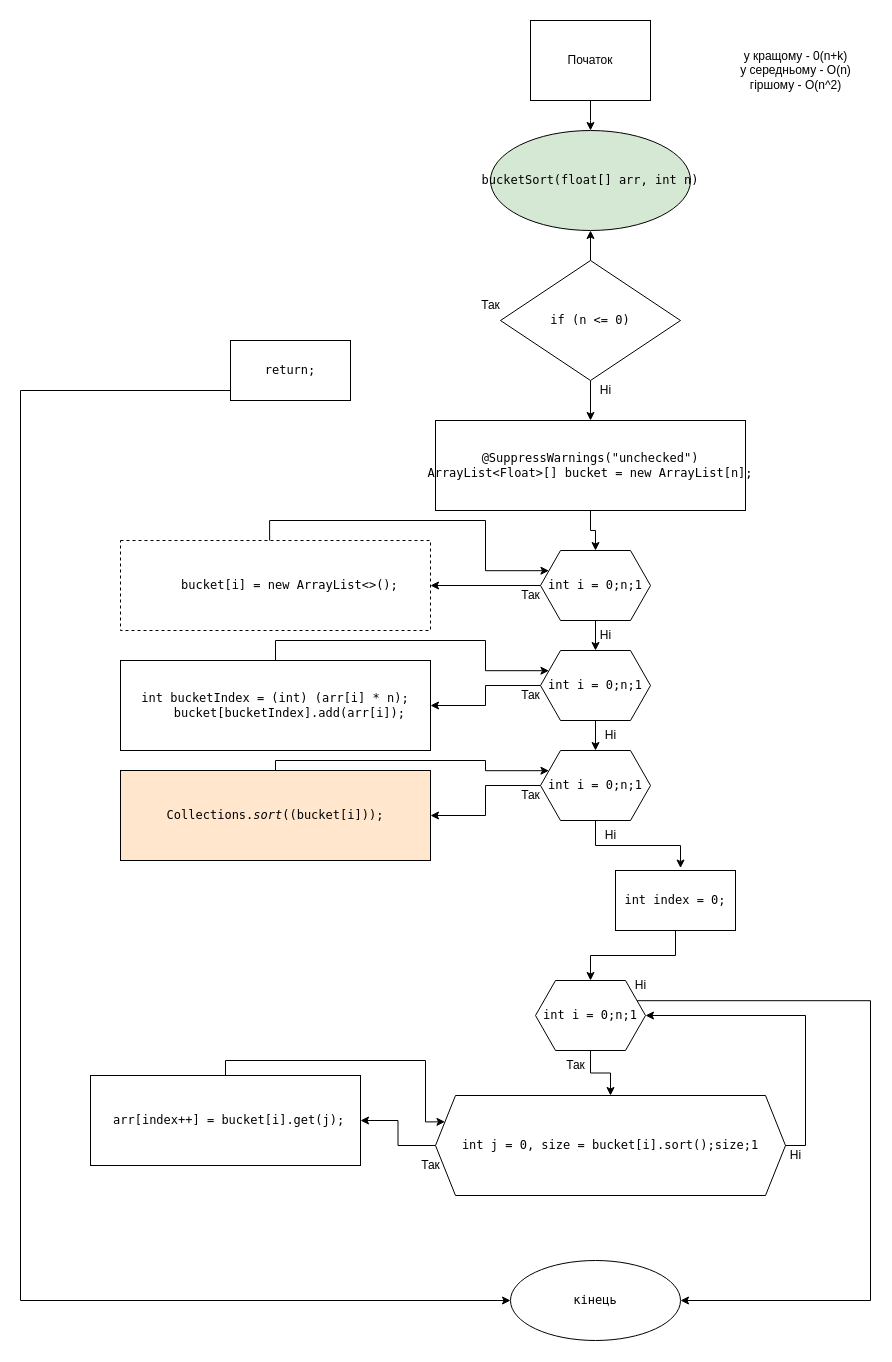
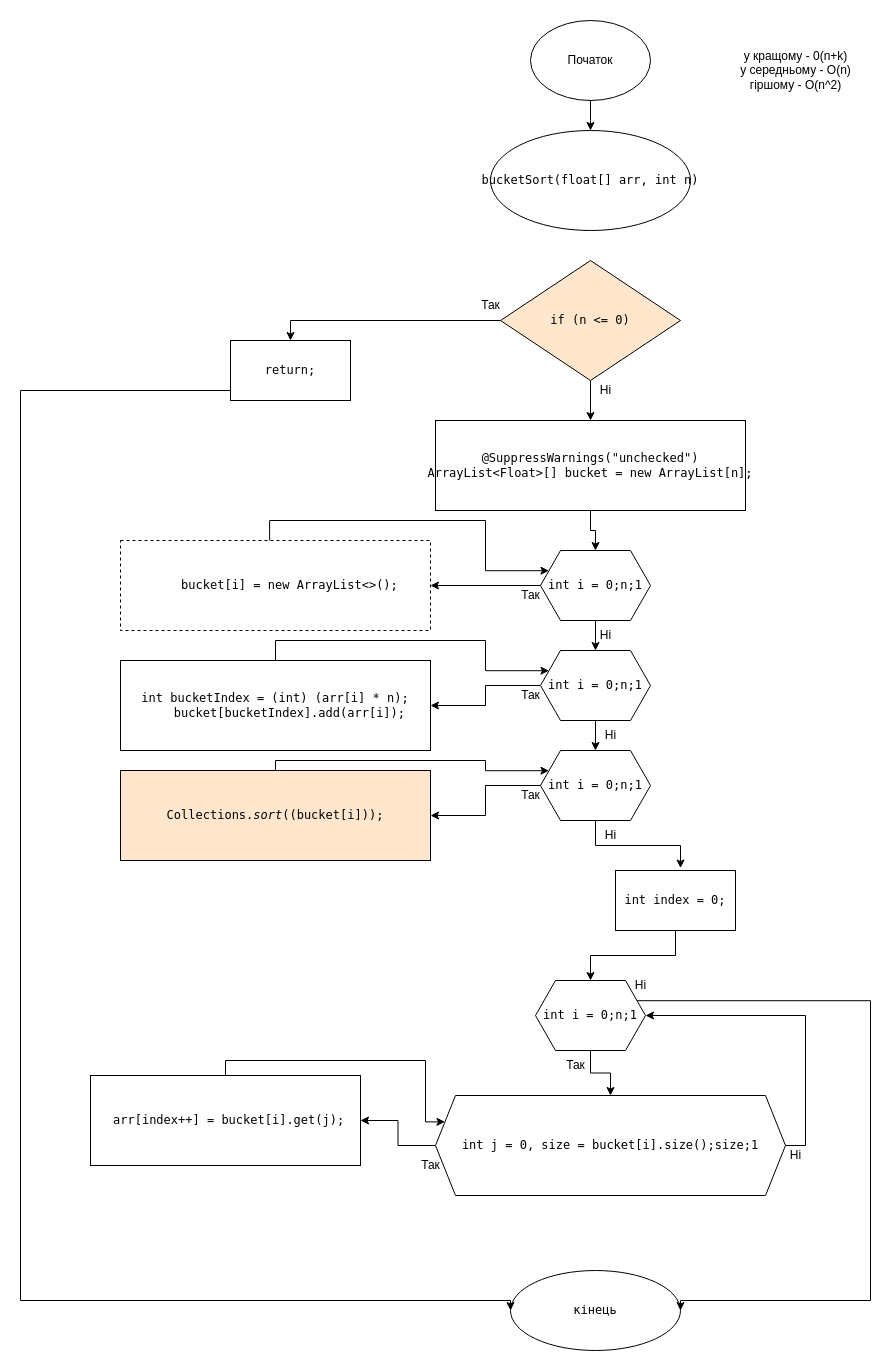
(591, 61) -> (591, 61)
(591, 181) -> (591, 181)
(591, 242) -> (390, 321)
(591, 321) -> (591, 321)
(611, 1146) -> (611, 1146)
(596, 1301) -> (596, 1311)
